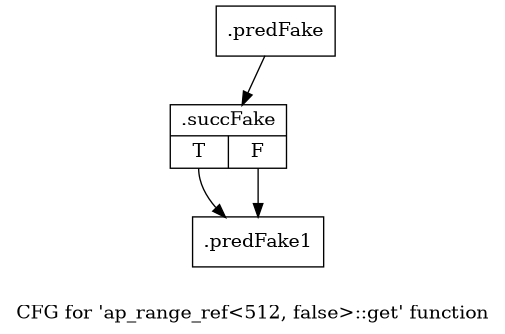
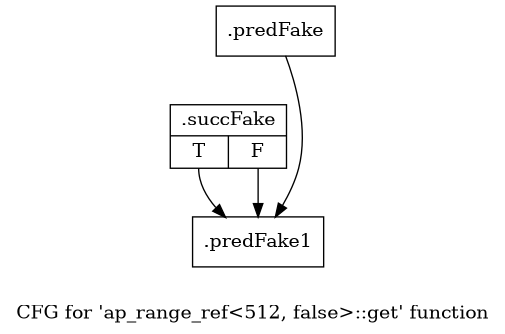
(256, 74) -> (302, 131)
